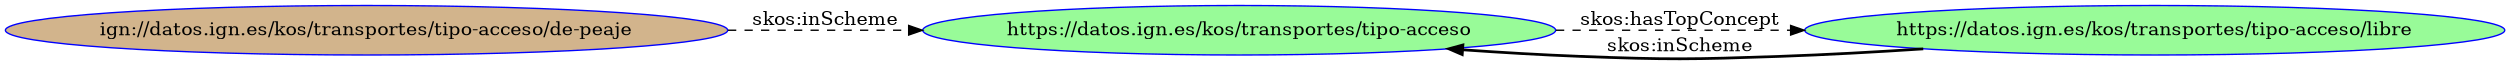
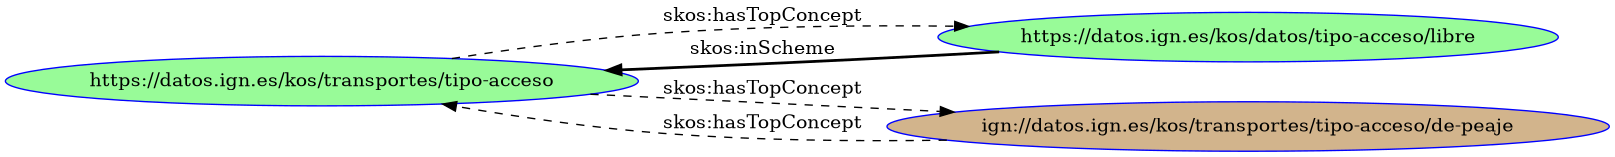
(825, 20) -> (763, 123)
(2155, 30) -> (1248, 37)
none -> (765, 103)
